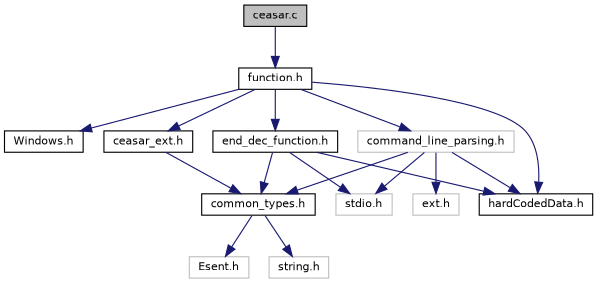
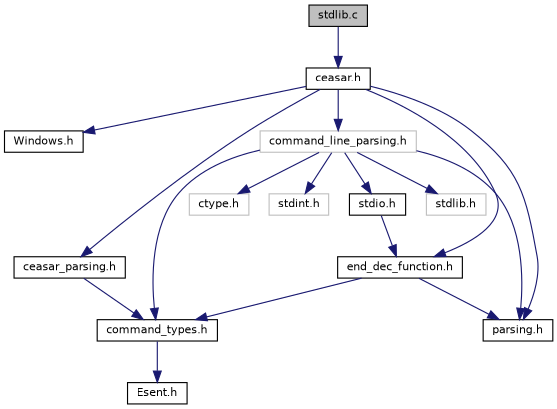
(275, 16) -> (338, 16)
(275, 79) -> (338, 79)
(148, 142) -> (70, 267)
(315, 170) -> (387, 231)
none -> (219, 204)
(258, 204) -> (157, 330)
none -> (299, 204)
(364, 204) -> (378, 204)
(436, 204) -> (456, 204)
(536, 204) -> (518, 330)
(219, 267) -> (157, 393)
(299, 267) -> none
